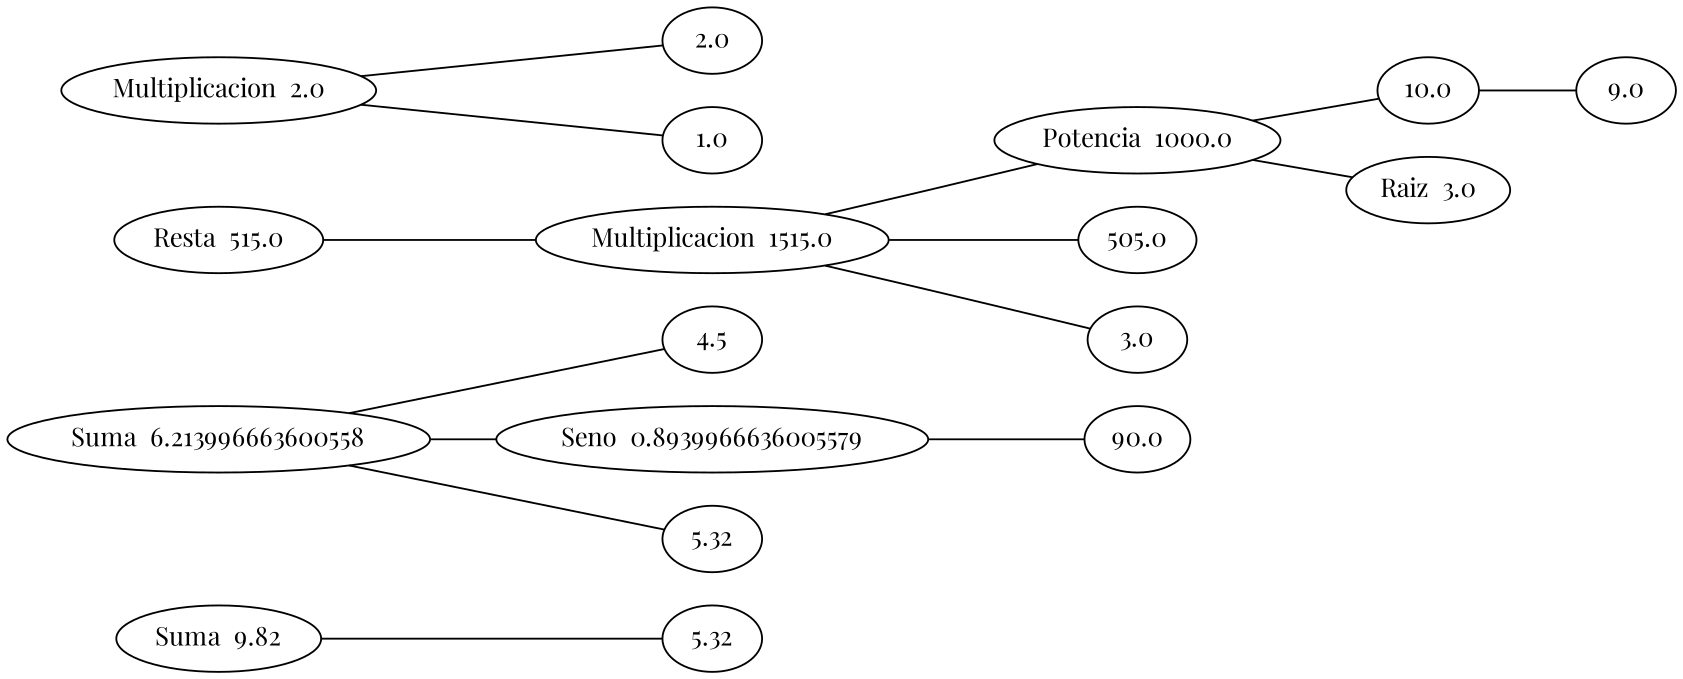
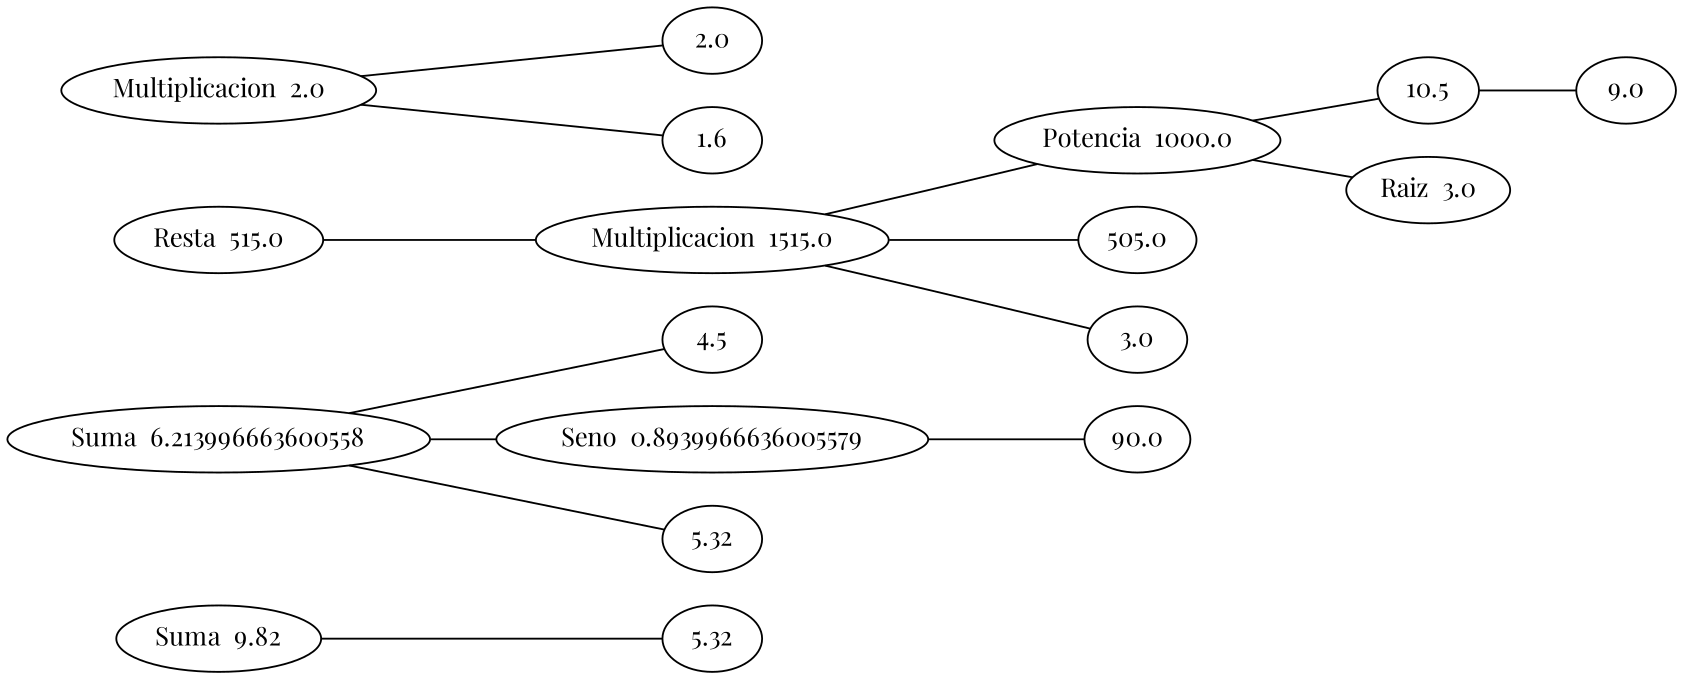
(1428, 90) -> (1428, 90)
(712, 140) -> (712, 140)
